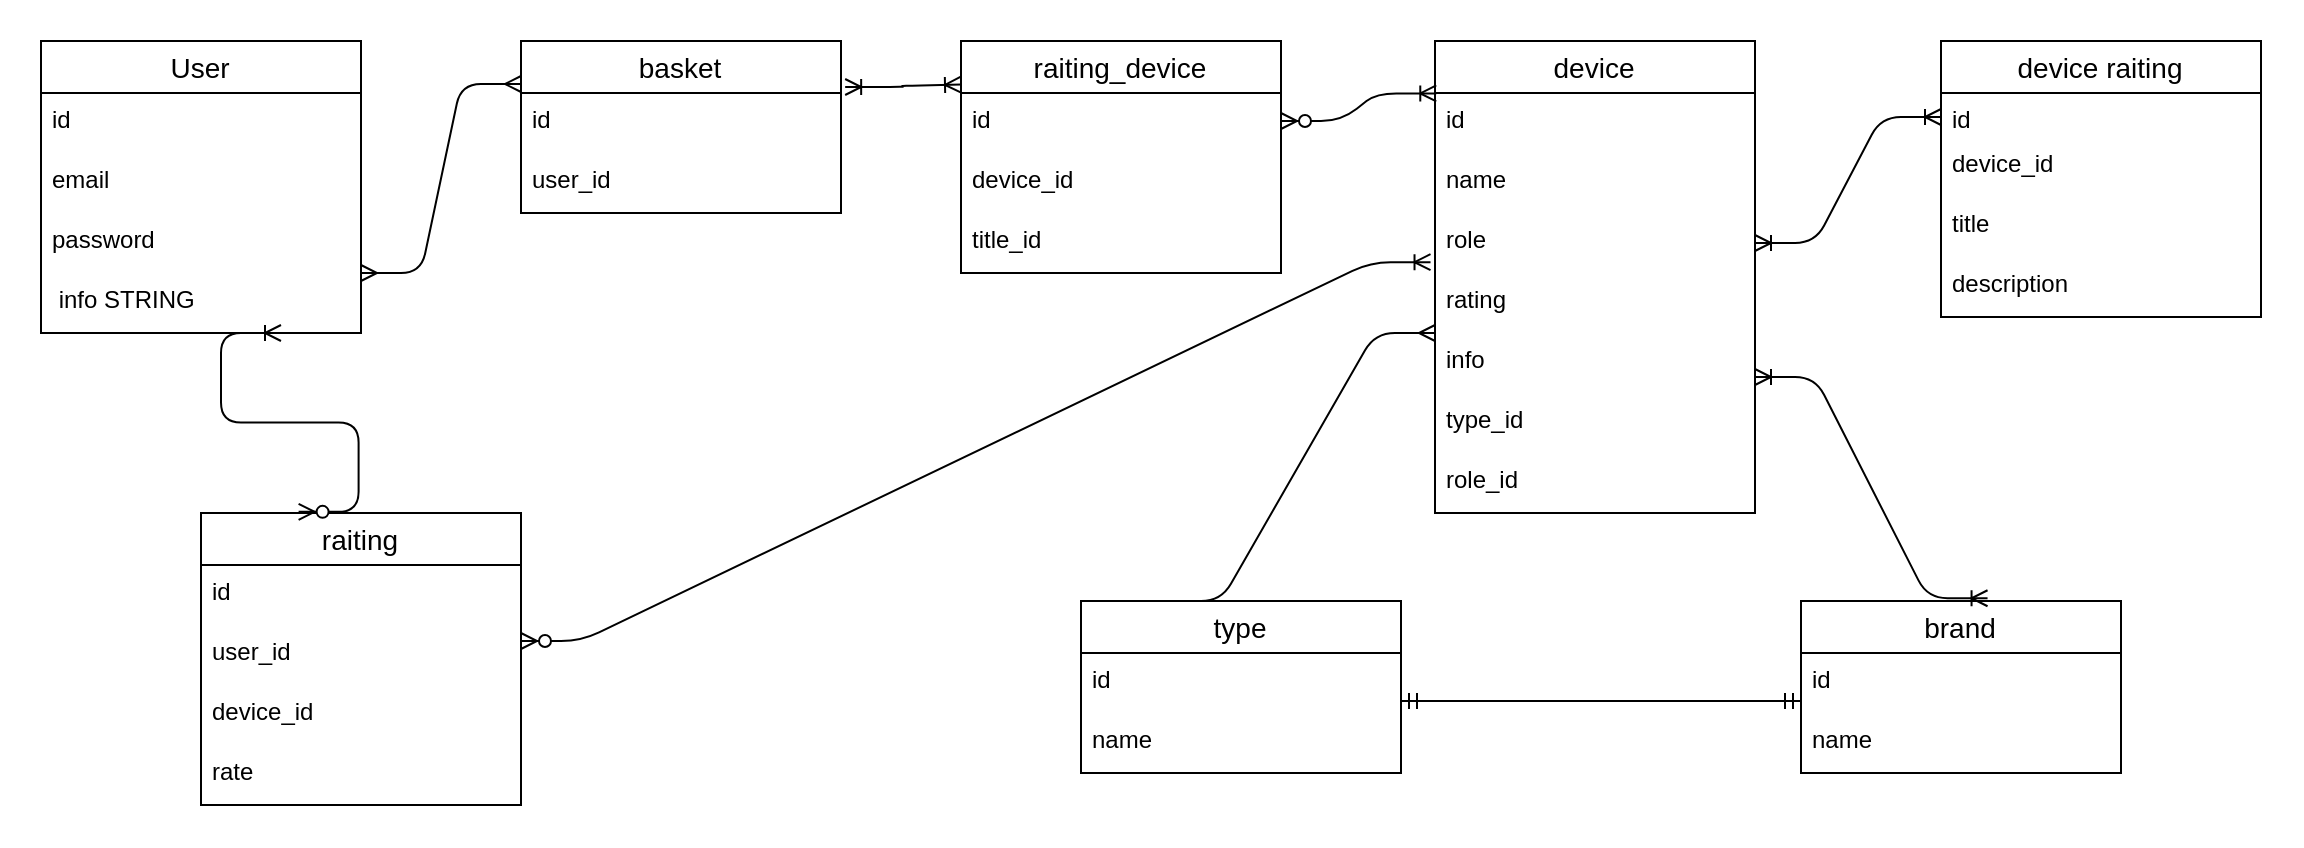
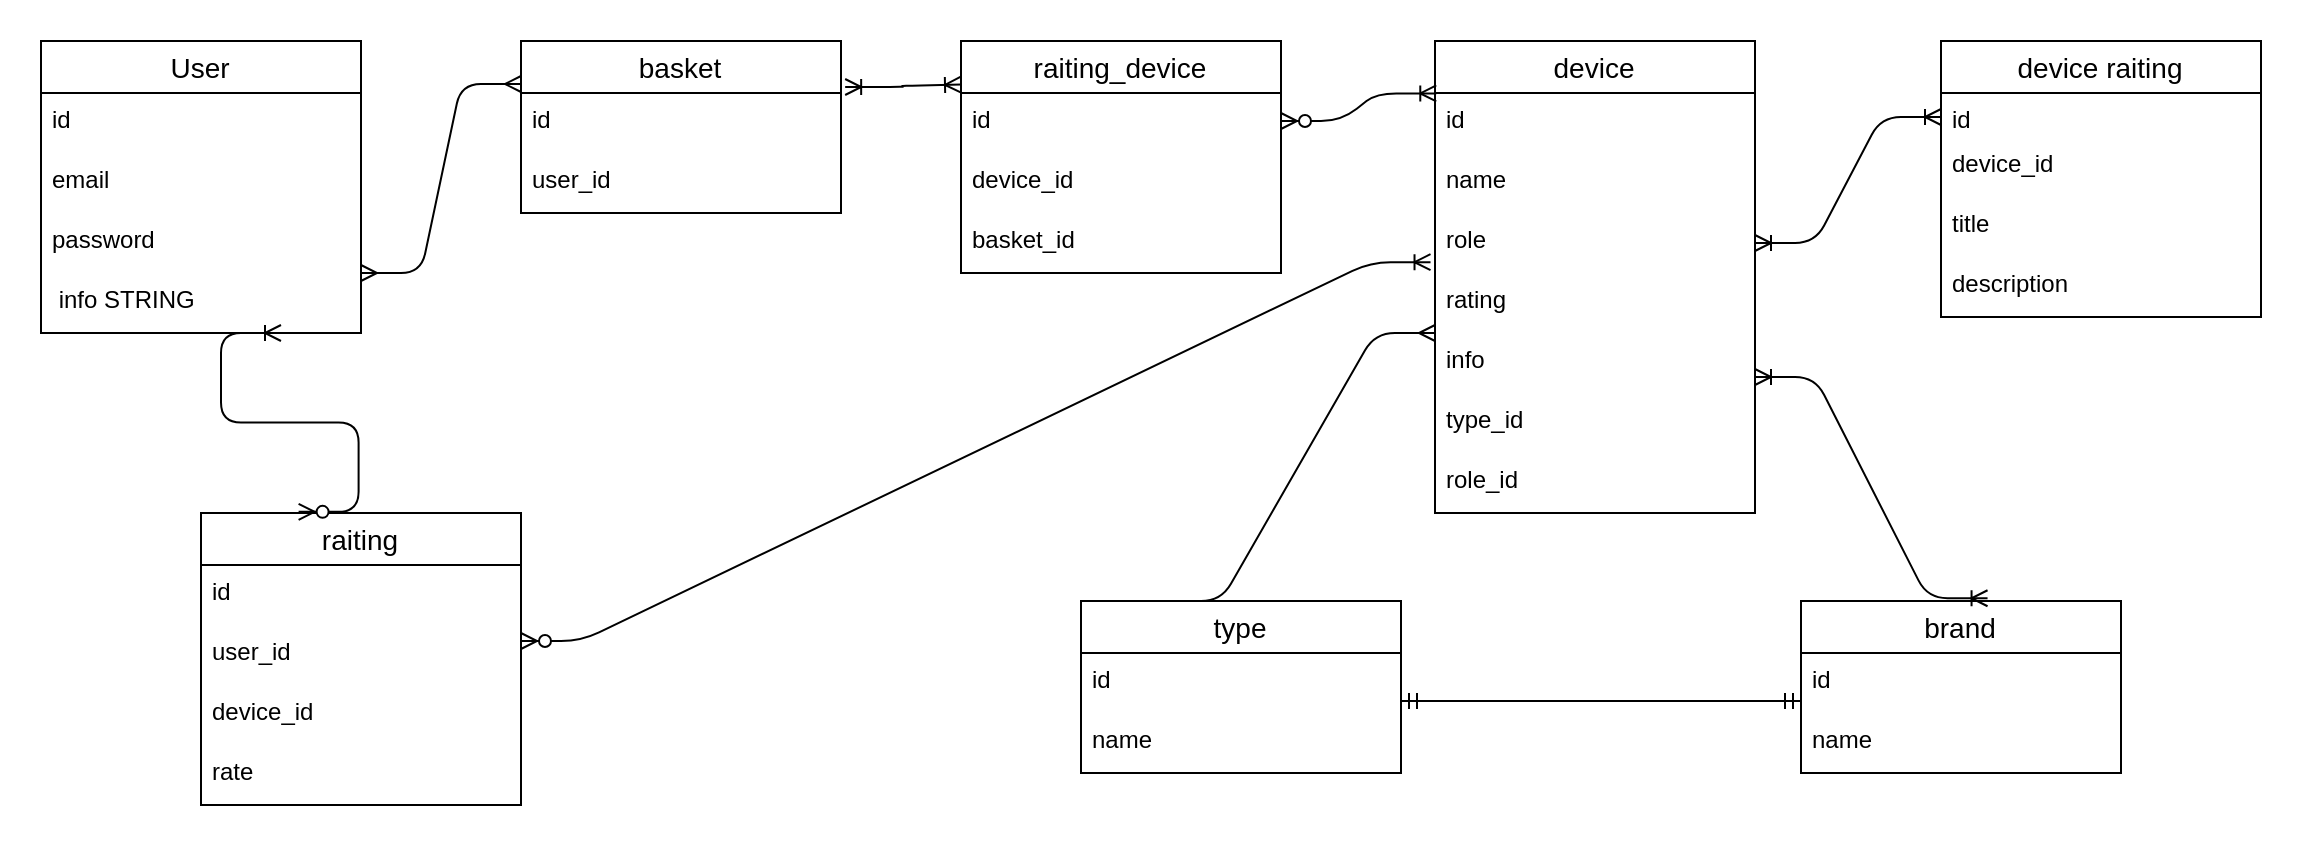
(1016, 240) -> (1029, 240)
